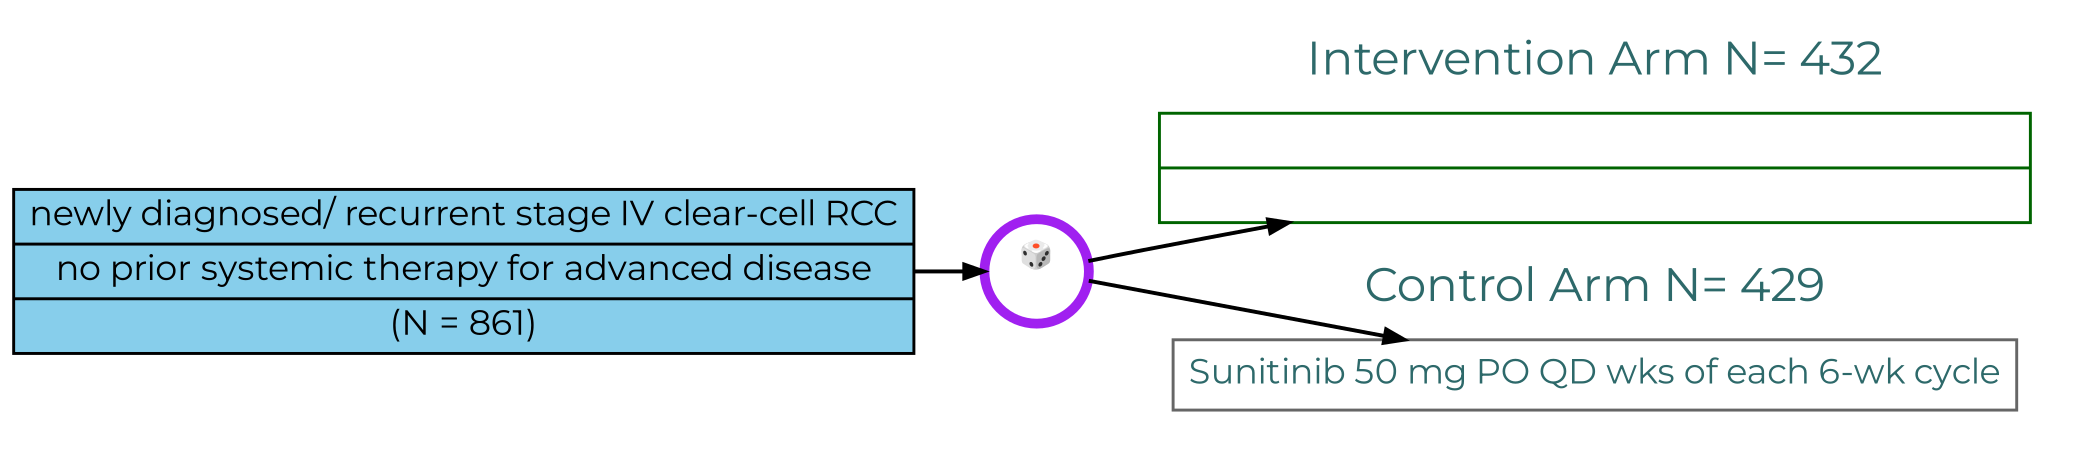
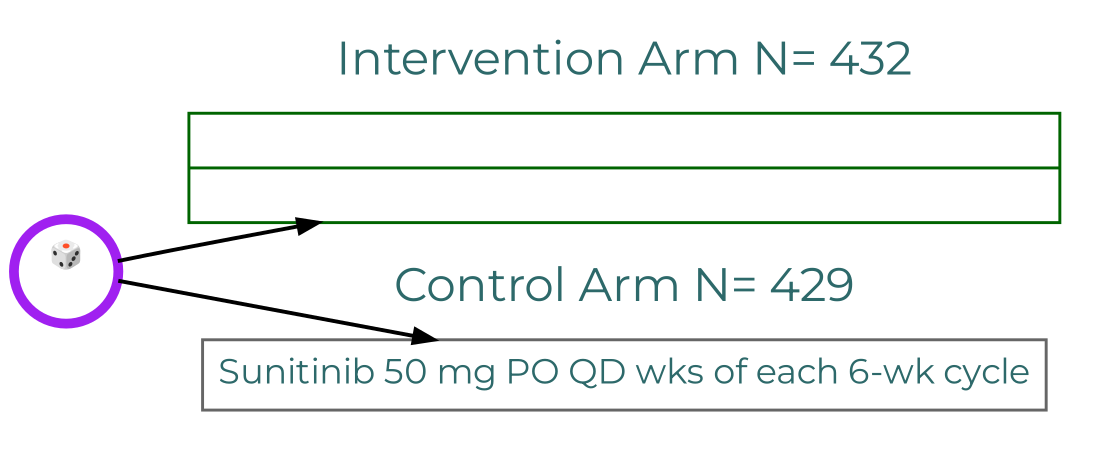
(464, 271) -> none
